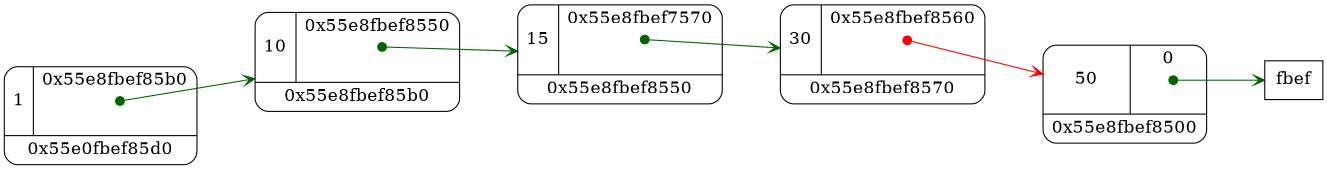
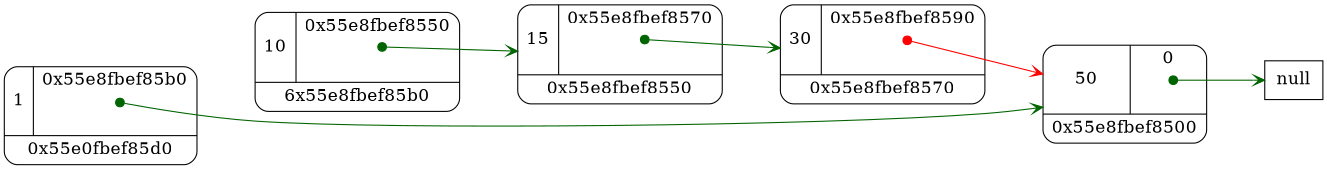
(640, 18) -> (640, 18)
(903, 18) -> (903, 18)
(1294, 80) -> (1294, 80)
(184, 90) -> (578, 126)
(357, 96) -> (357, 96)
